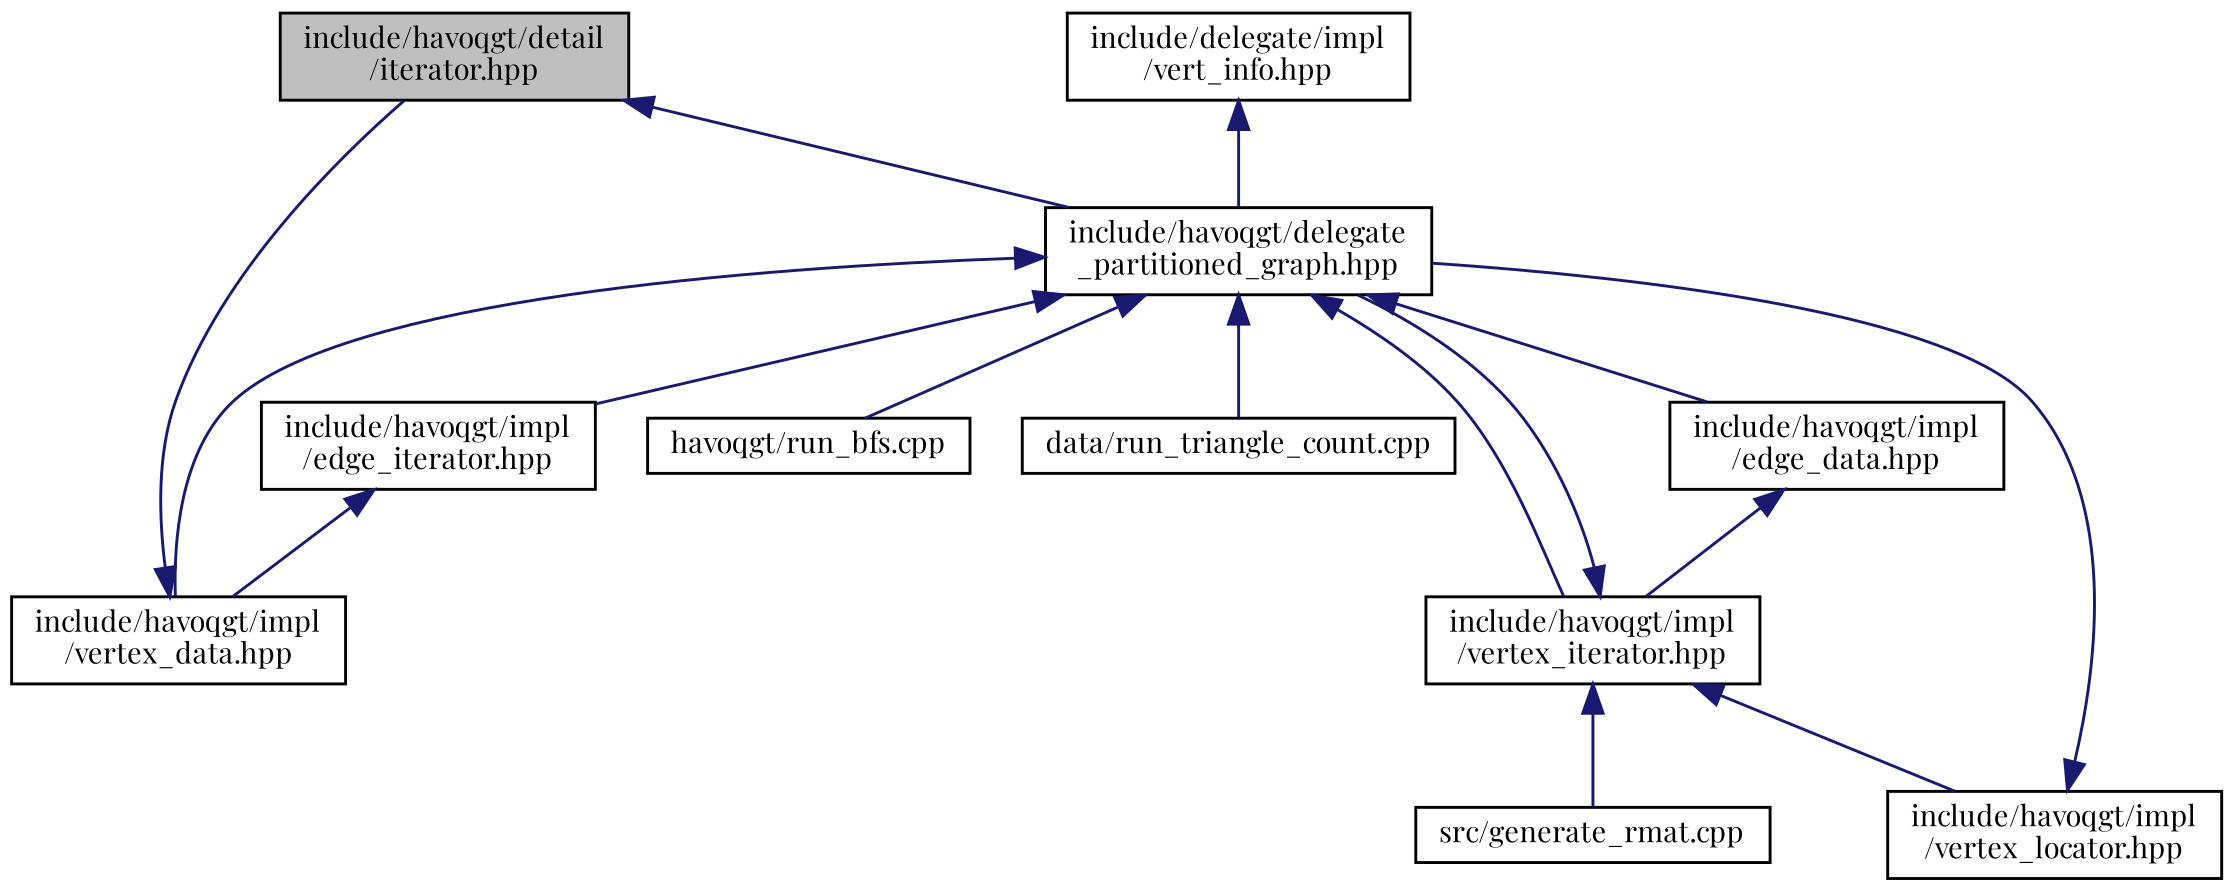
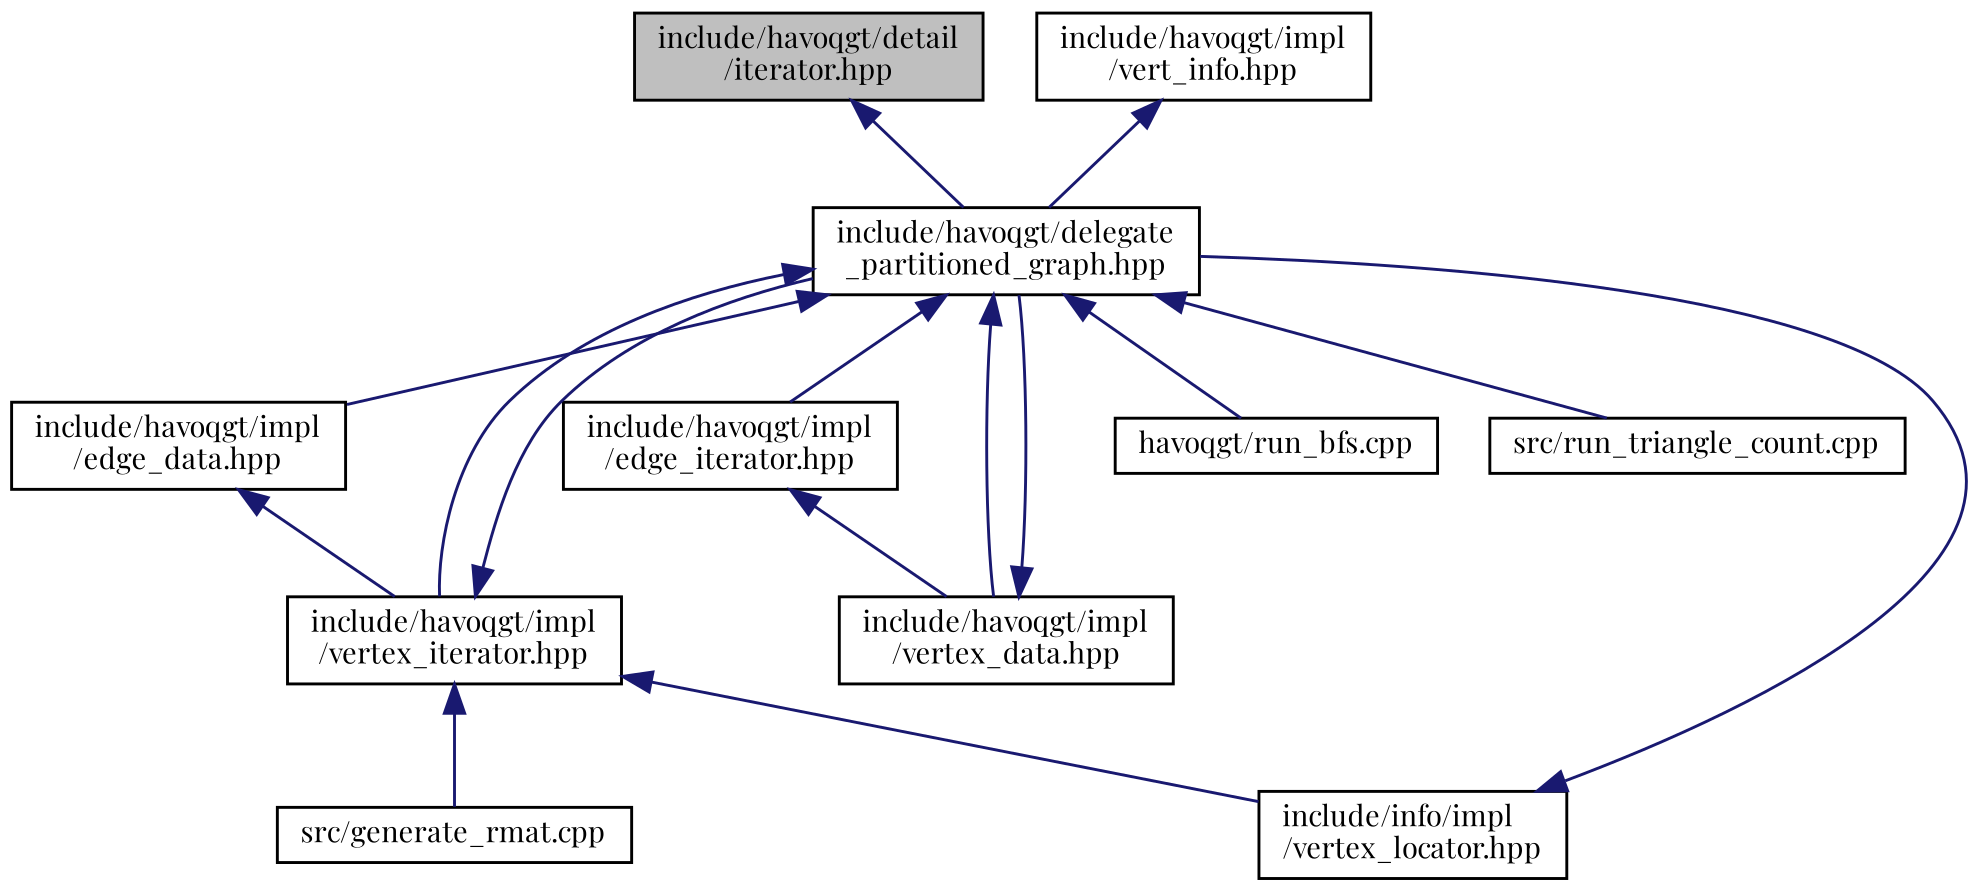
(1239, 57) -> (1204, 57)
(223, 306) -> (1026, 431)
(1239, 446) -> (1697, 446)
(2055, 835) -> (1413, 835)
